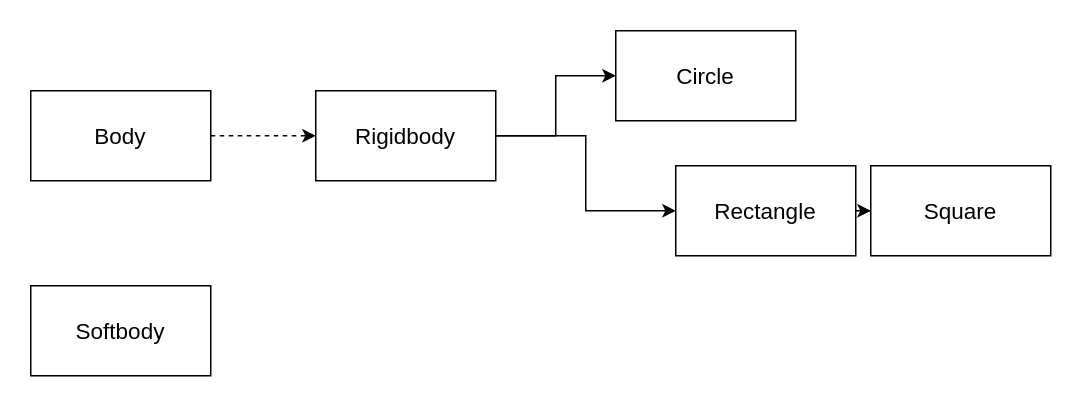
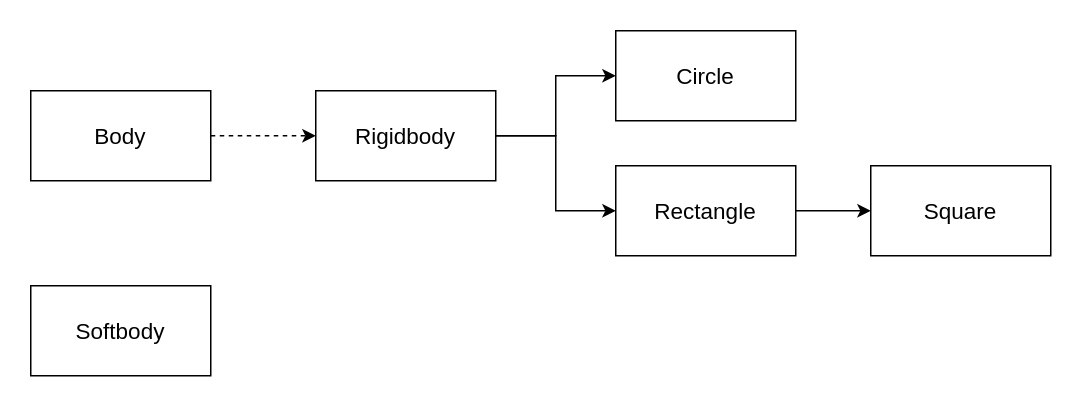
(766, 211) -> (706, 211)
